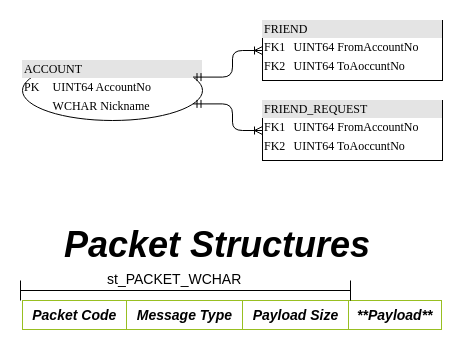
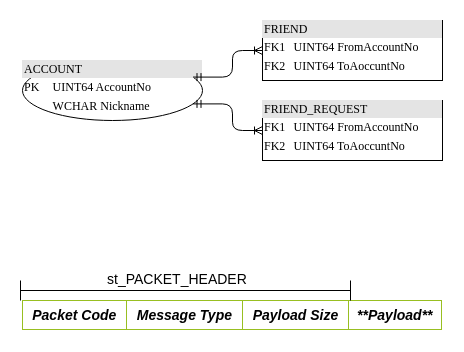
(213, 241) -> none
(166, 280) -> (170, 280)
